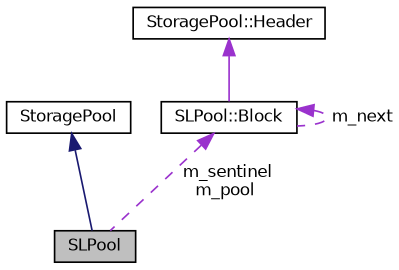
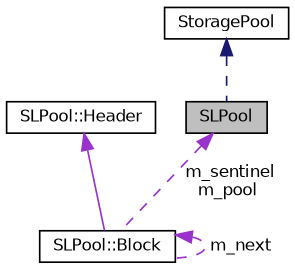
(229, 23) -> (81, 117)
(156, 188) -> (161, 188)
(84, 190) -> (227, 79)
